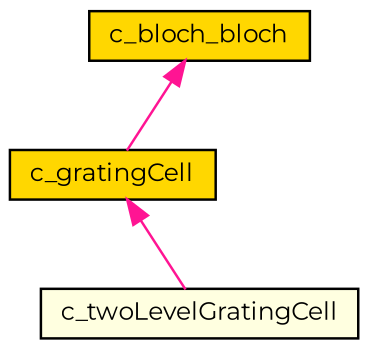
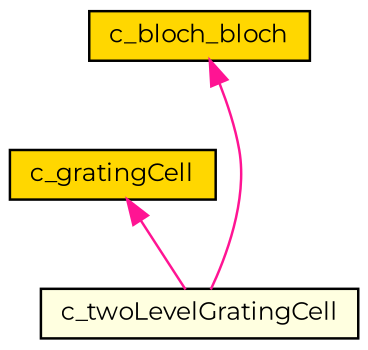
(149, 116) -> (241, 187)
